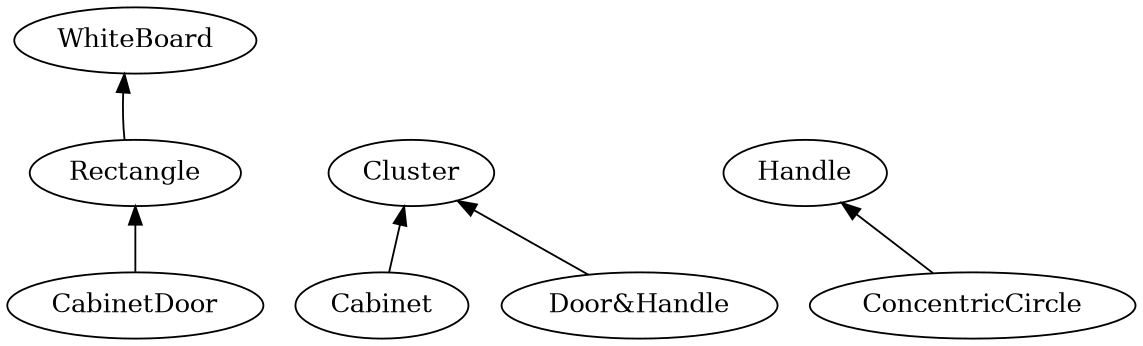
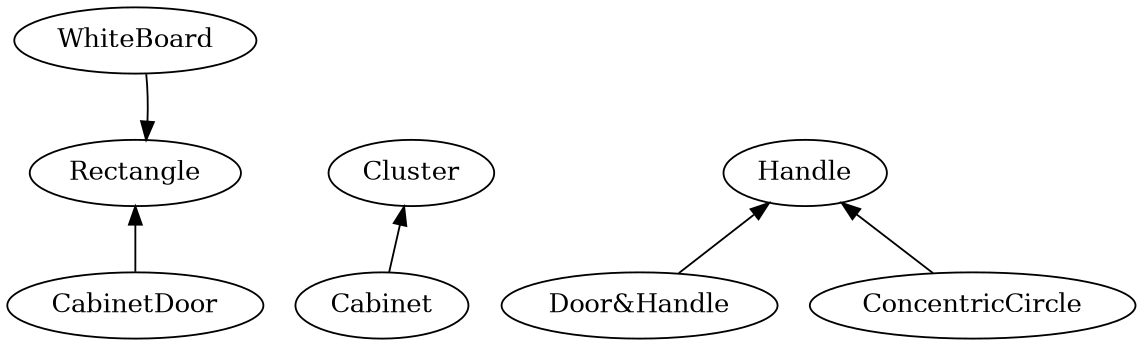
(123, 116) -> (148, 98)
(531, 242) -> (716, 244)
